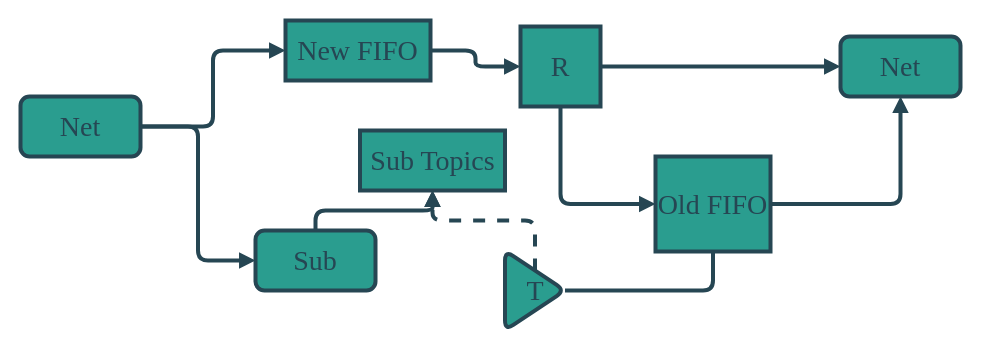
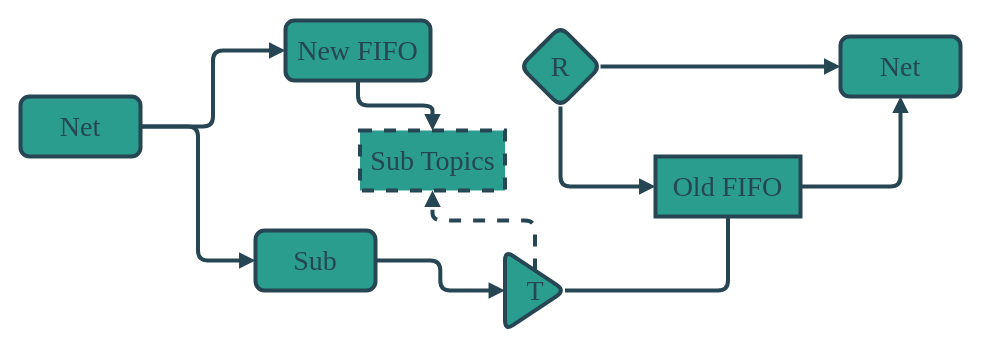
(358, 51) -> (358, 51)
(473, 53) -> (390, 106)
(561, 67) -> (561, 67)
(433, 161) -> (433, 161)
(713, 204) -> (728, 187)
(368, 211) -> (440, 267)
